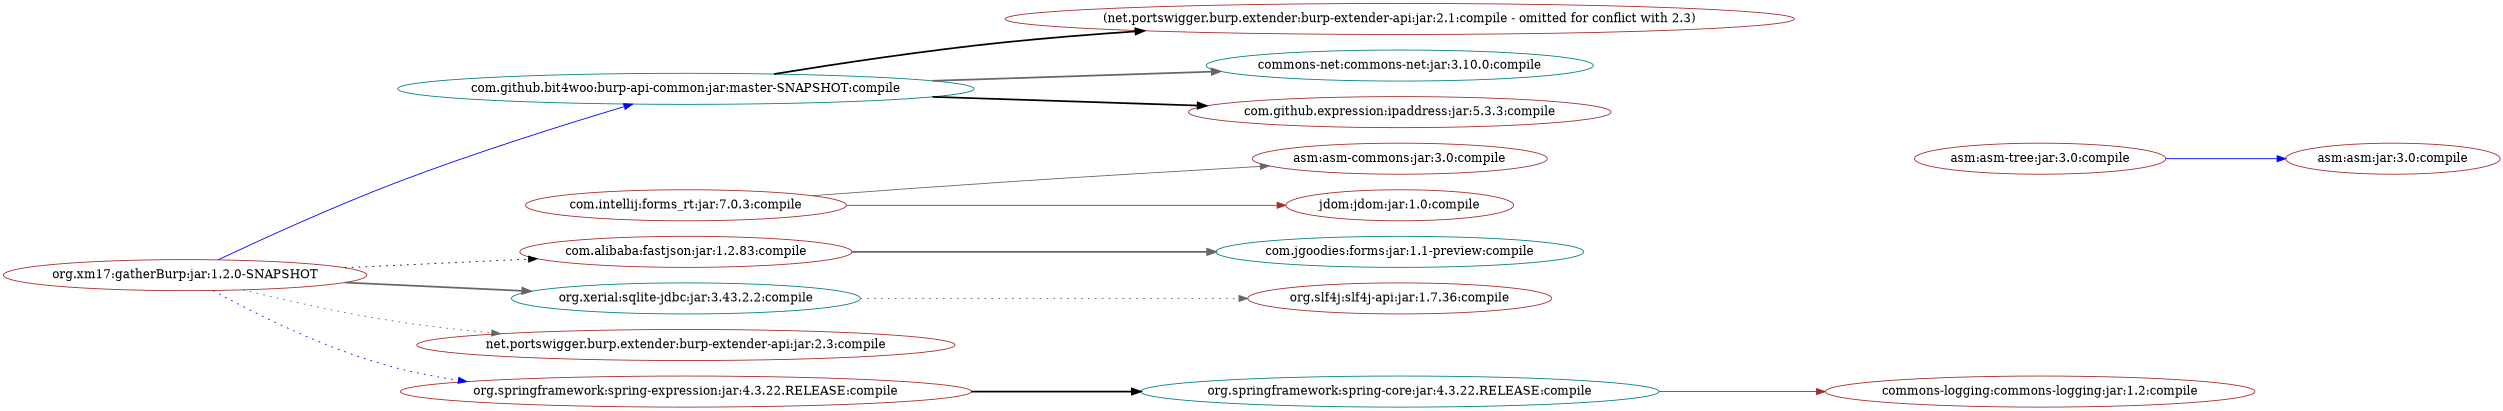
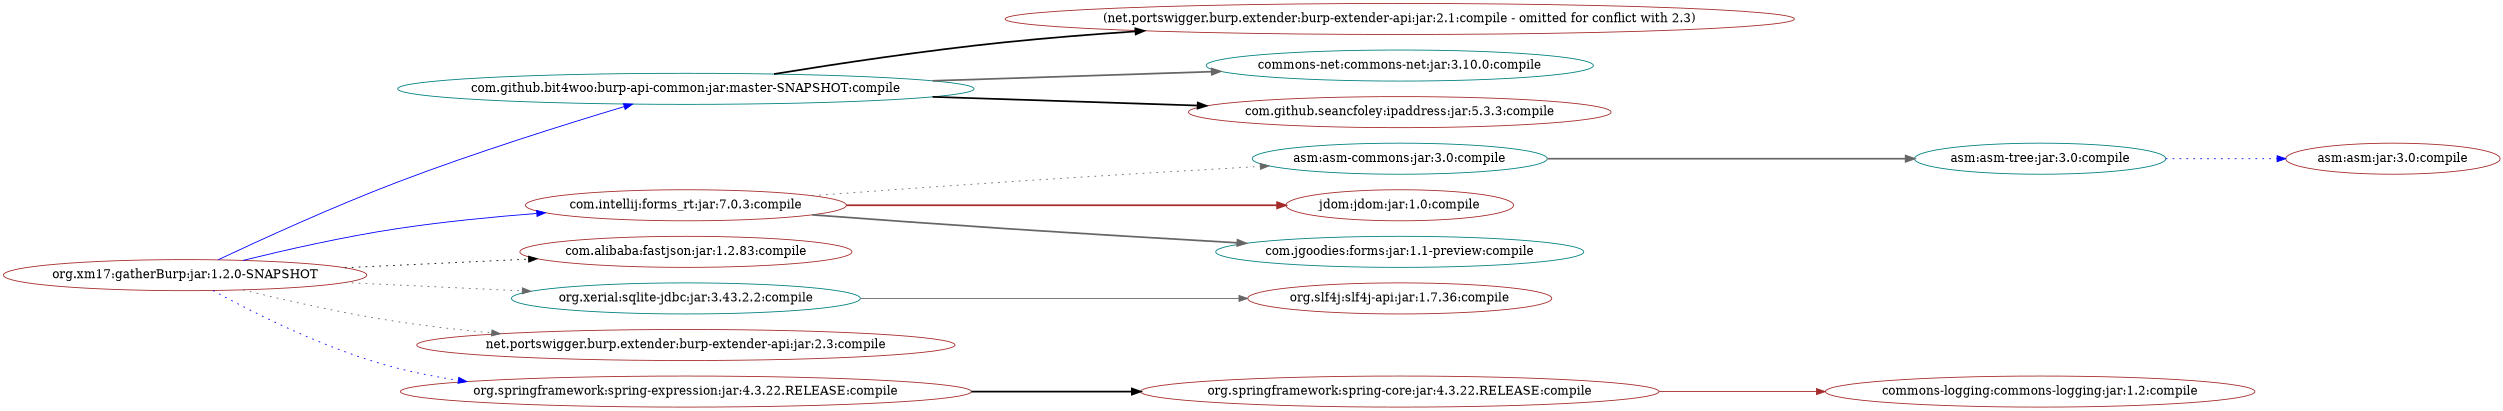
(1400, 112) -> (1400, 112)
(1400, 159) -> (1400, 159)
none -> (1727, 159)
(2040, 159) -> (2040, 159)
(2221, 159) -> (2221, 159)
(1036, 180) -> (1036, 180)
(1062, 205) -> (1062, 205)
none -> (389, 230)
(1029, 252) -> (1025, 230)
(434, 287) -> (434, 287)
(1050, 298) -> (1050, 298)
(1400, 392) -> (1400, 392)
